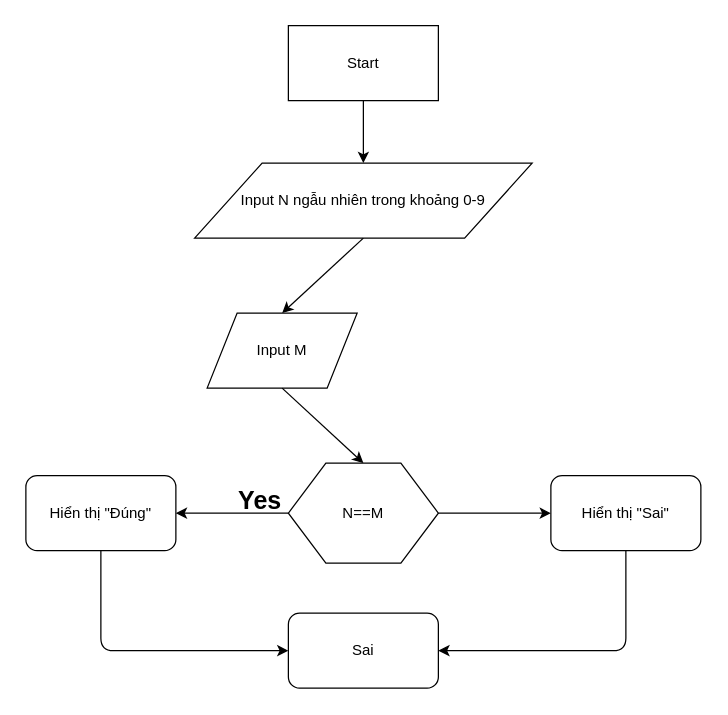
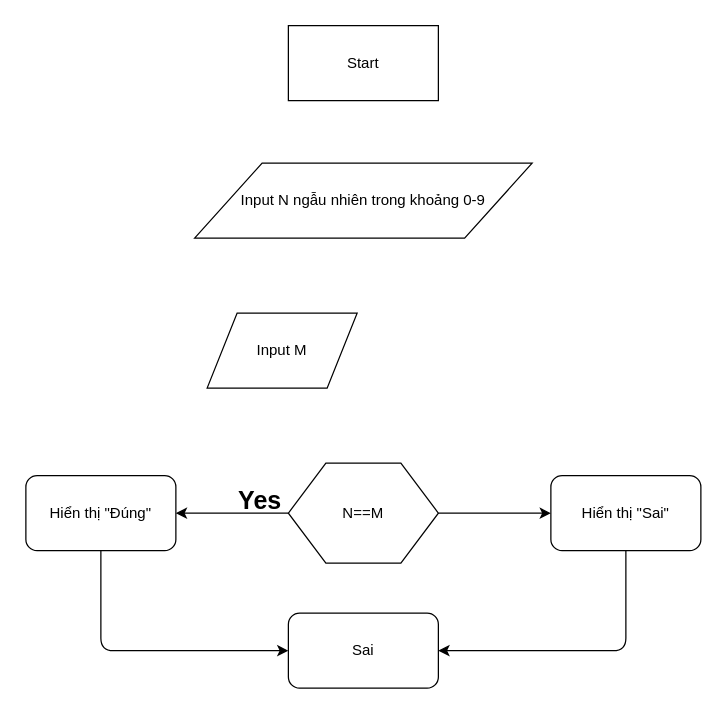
(363, 128) -> none
(325, 273) -> none
(320, 423) -> none
